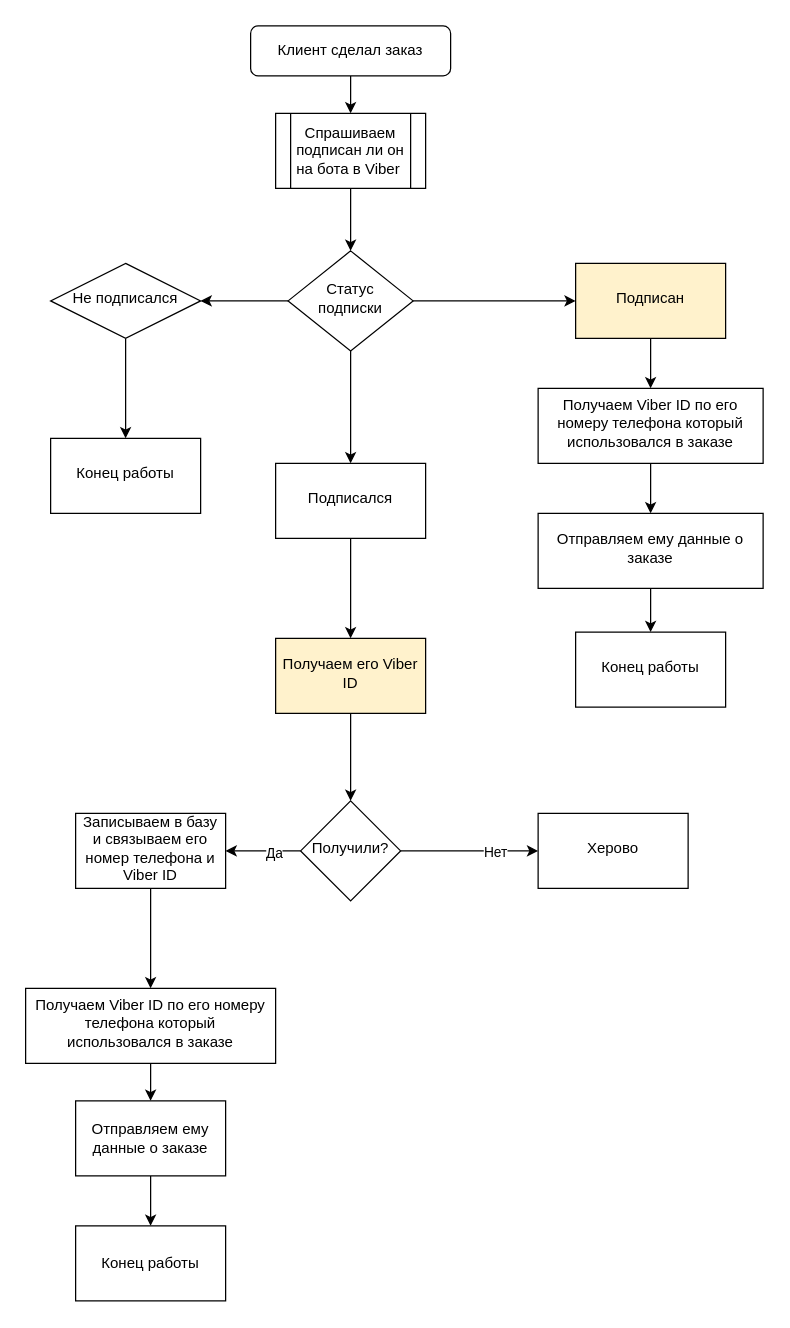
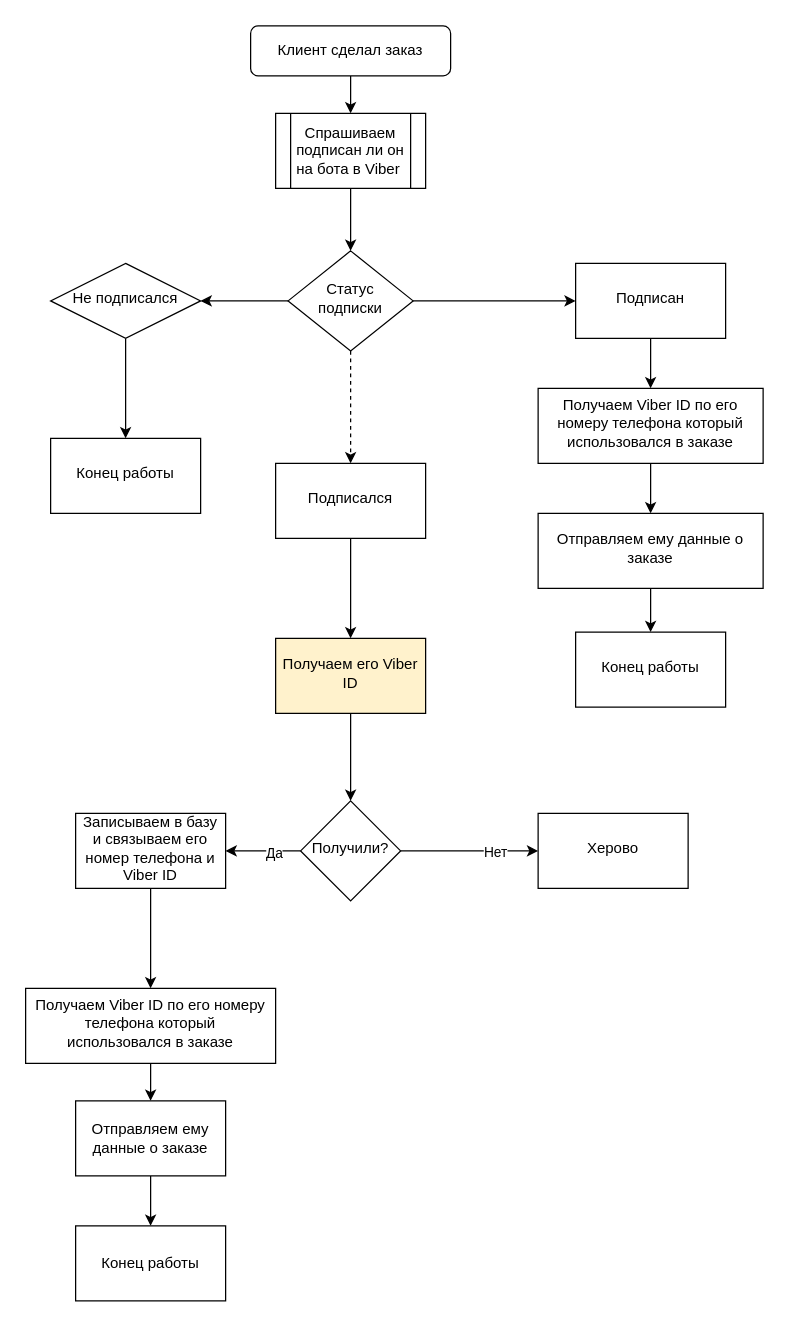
(651, 301) -> (651, 301)
(351, 404) -> (351, 404)
